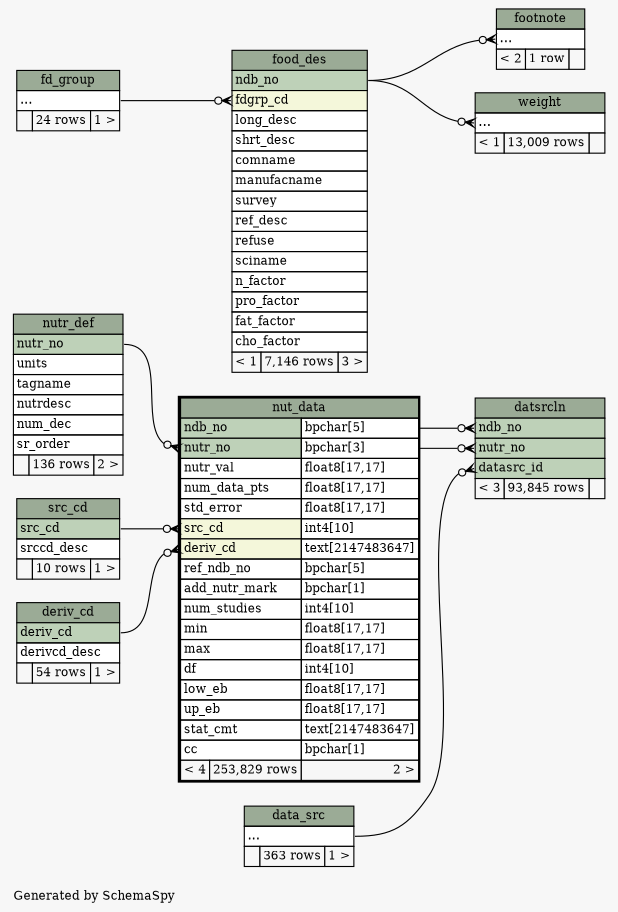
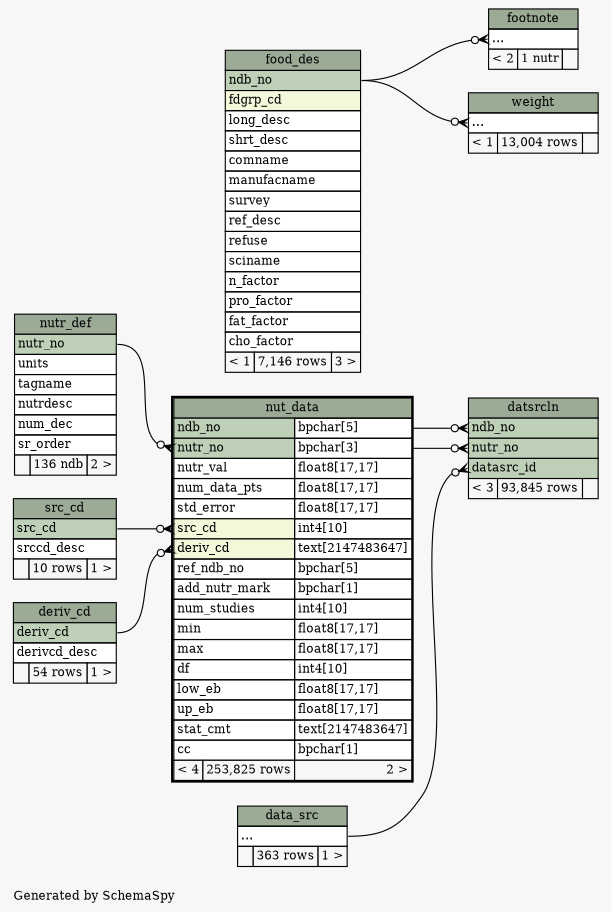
(547, 59) -> (540, 59)
(68, 101) -> none
(547, 143) -> (540, 143)
(61, 465) -> (59, 465)
(255, 770) -> (249, 770)
